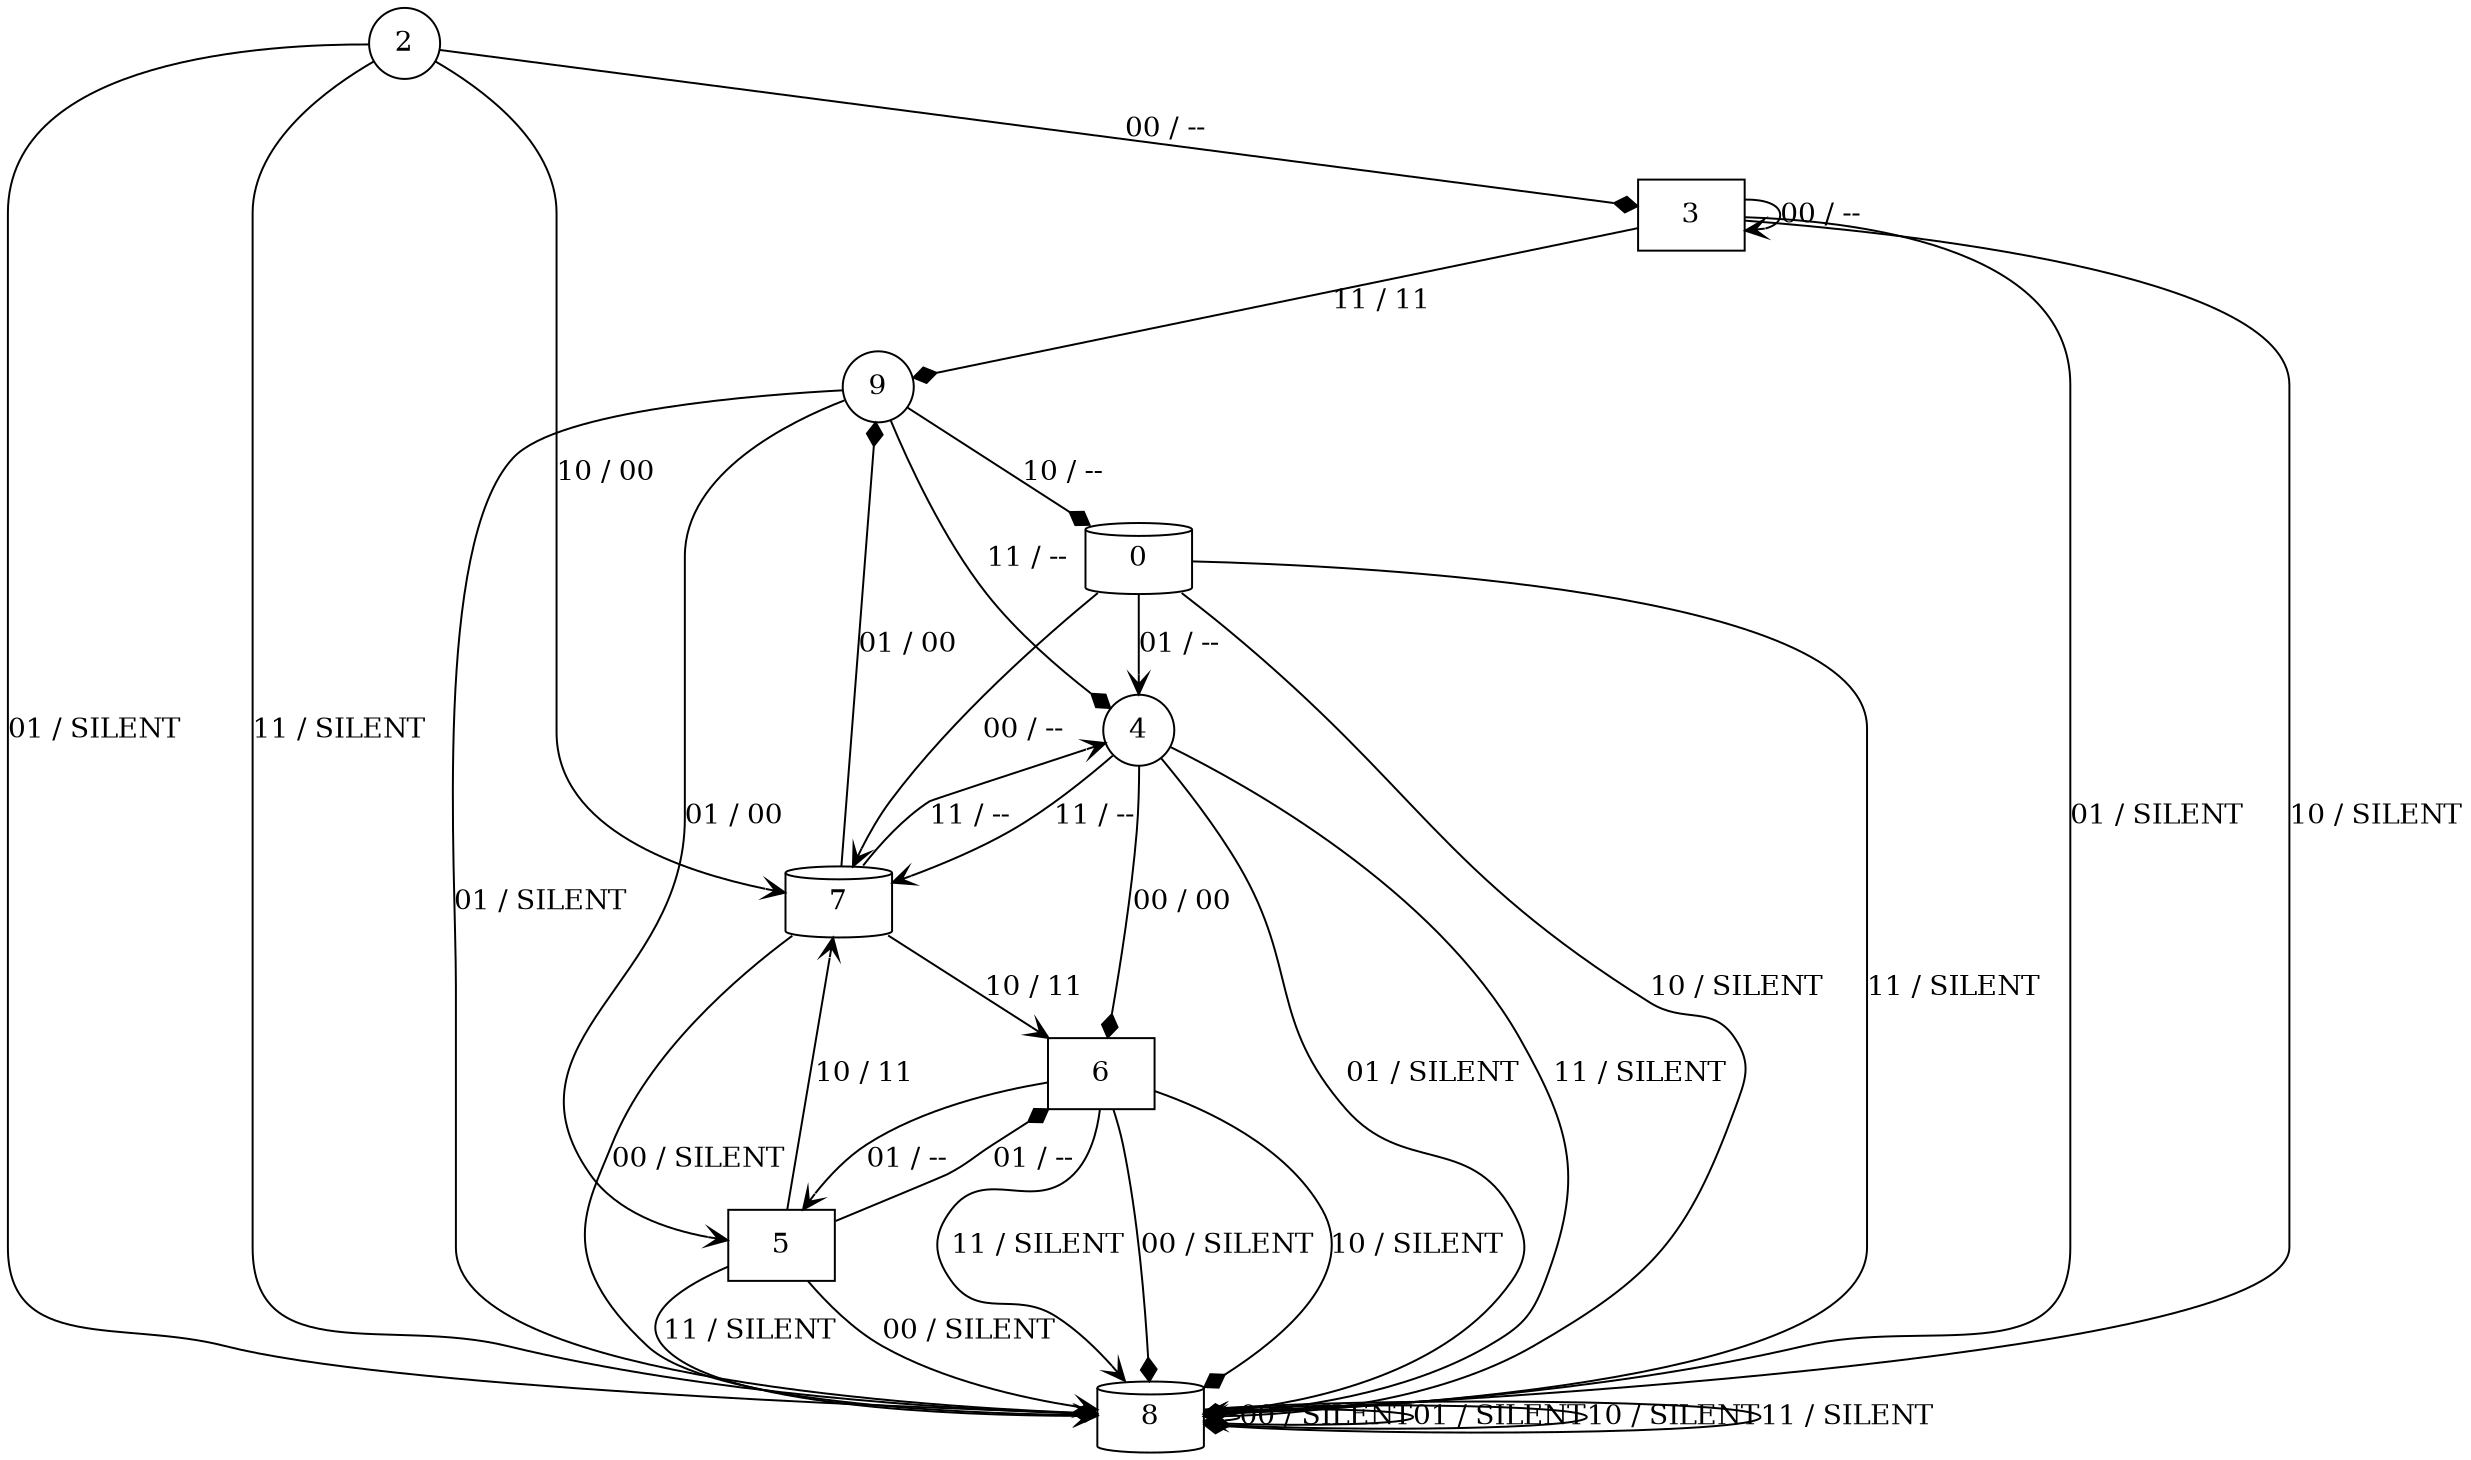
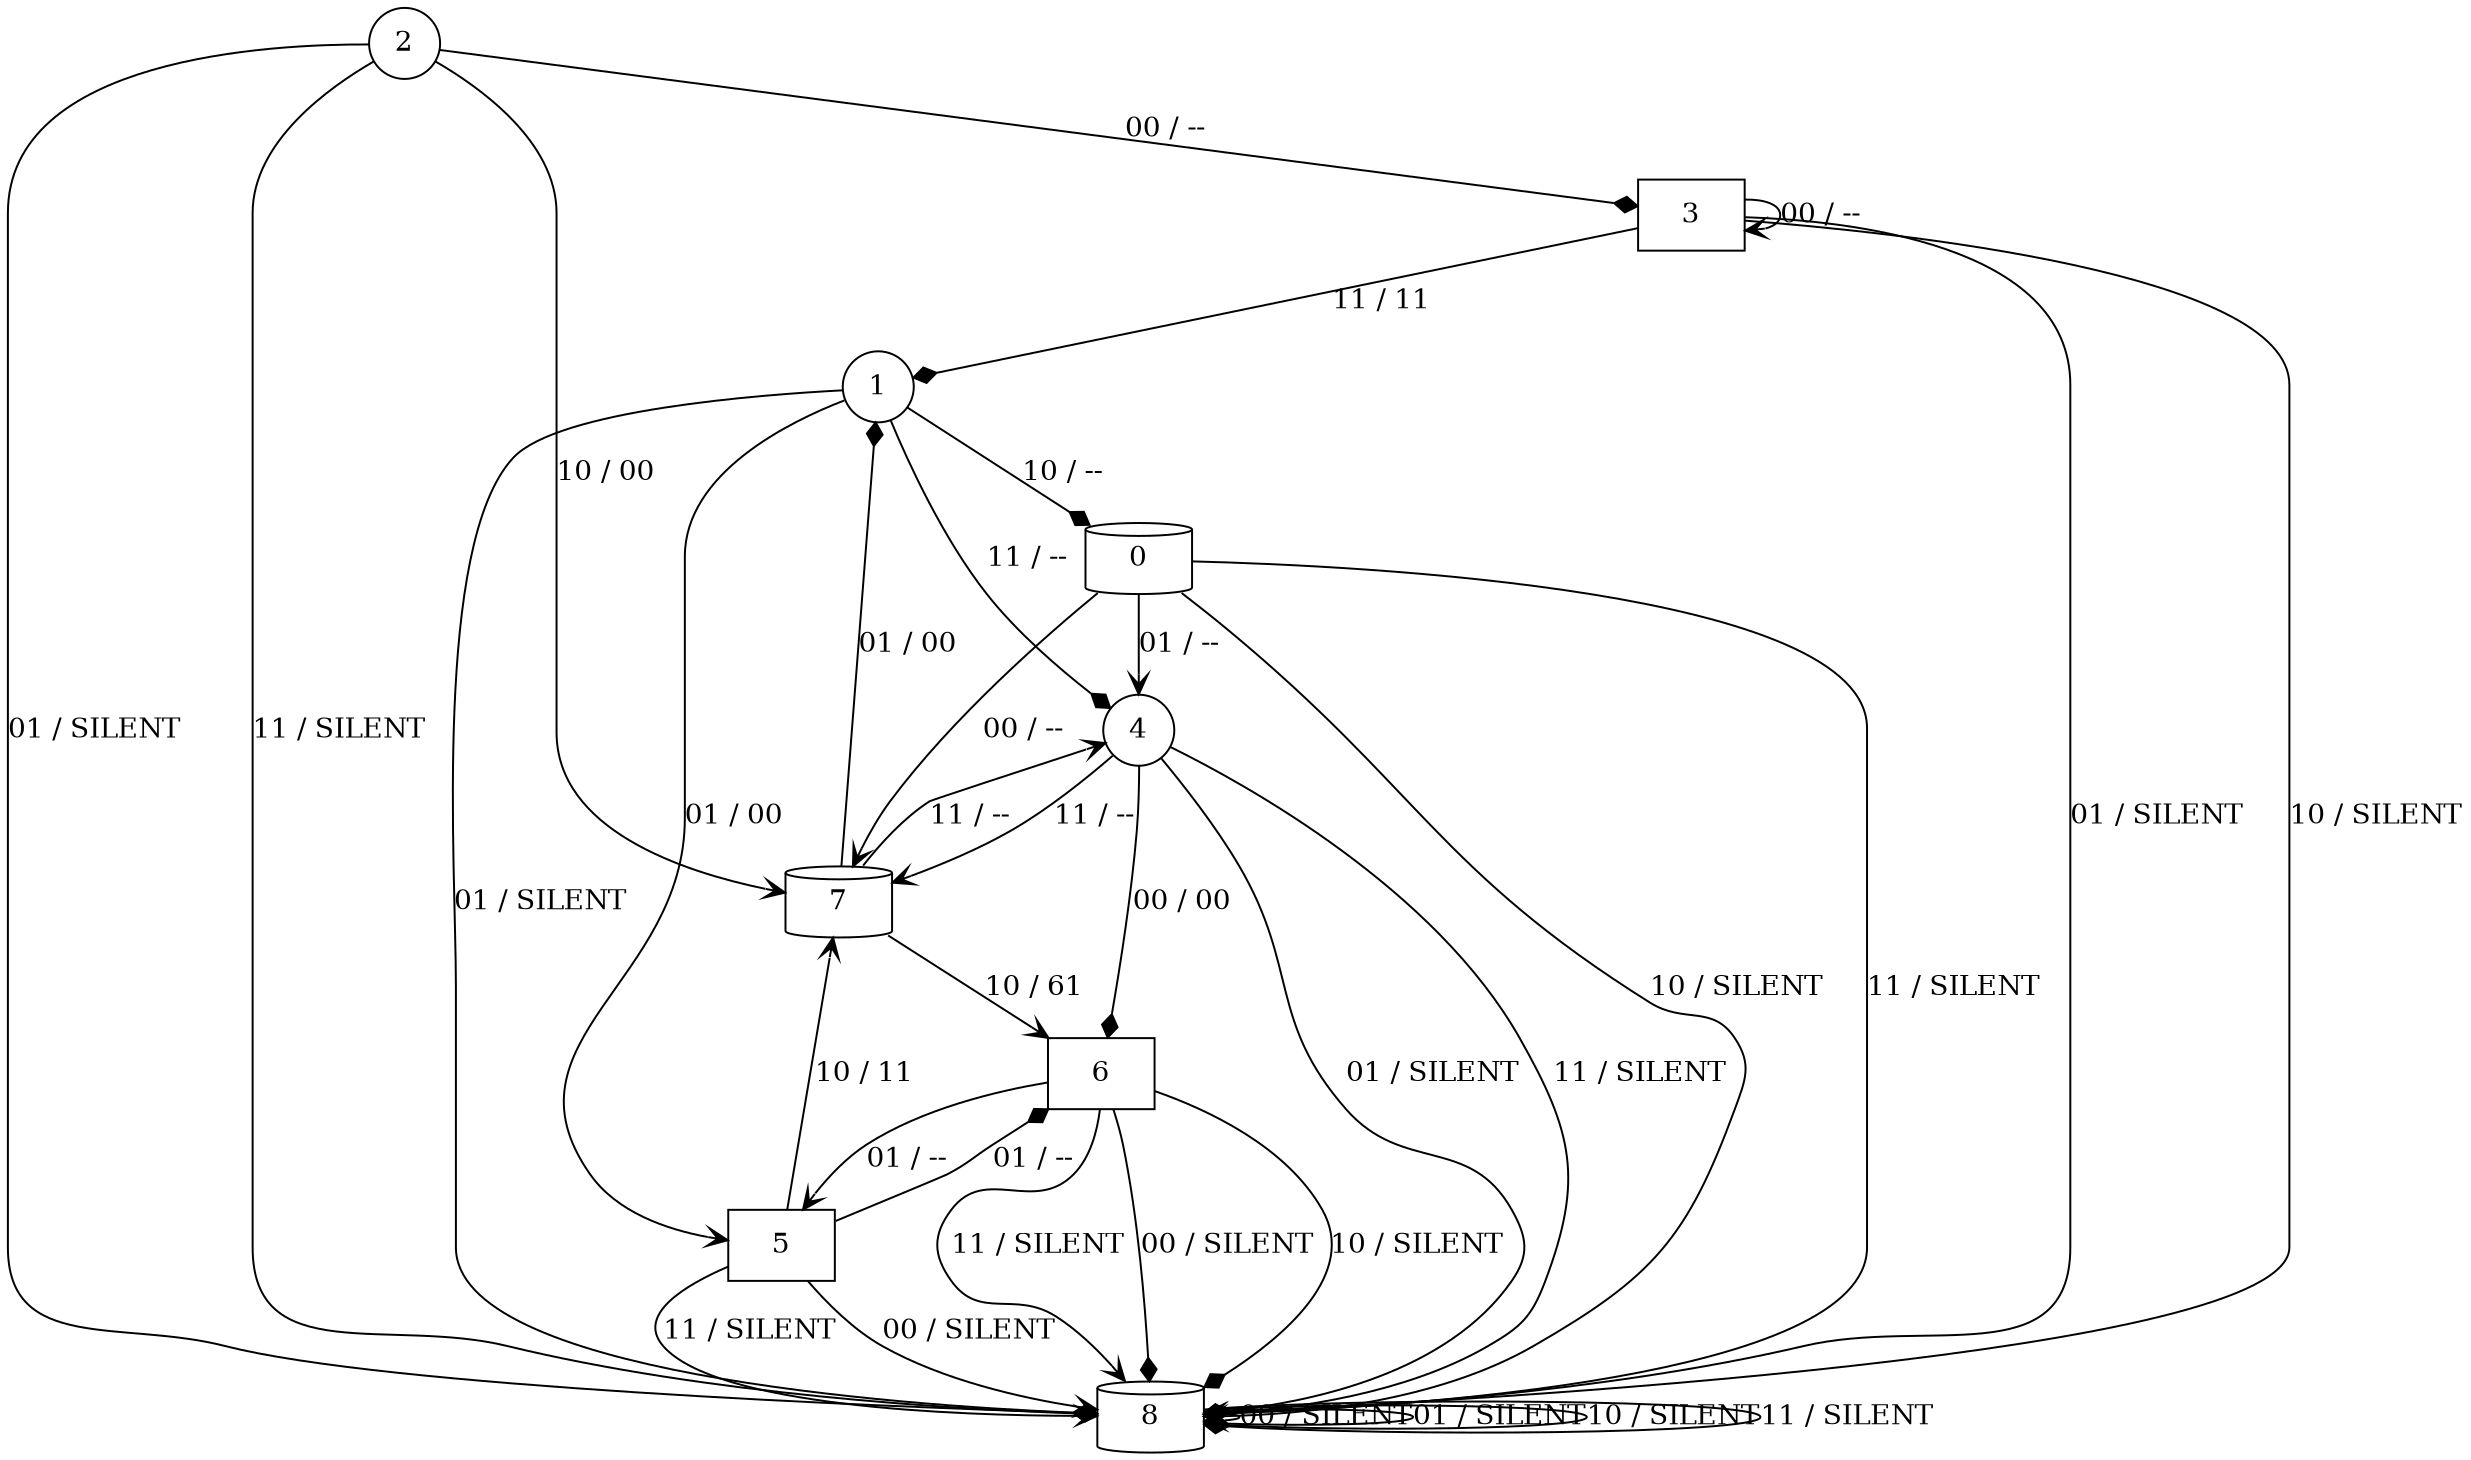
(878, 387) -> (878, 387)
(1034, 988) -> (1034, 988)
(625, 1322) -> none
